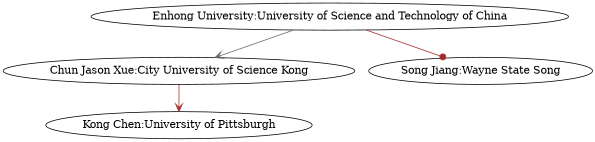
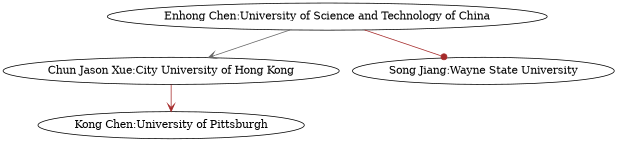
(330, 17) -> (327, 17)
(179, 71) -> (171, 71)
(481, 71) -> (483, 71)
